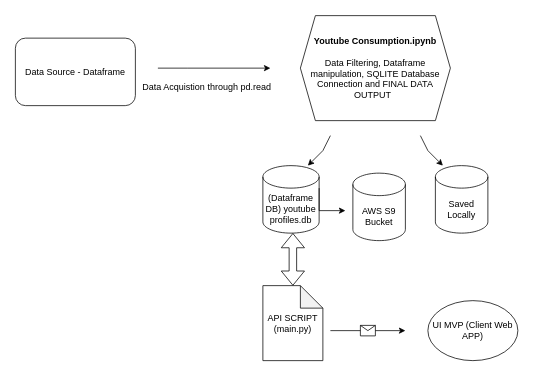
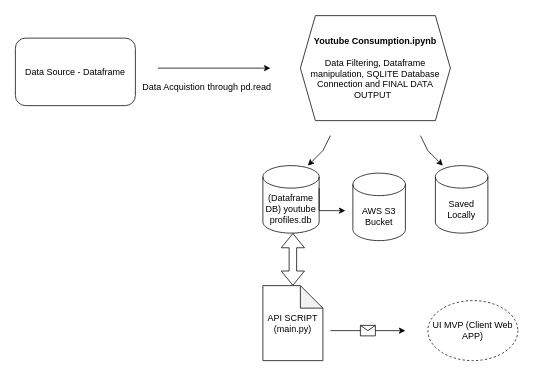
(379, 216) -> (379, 216)
(473, 330) -> (473, 330)
